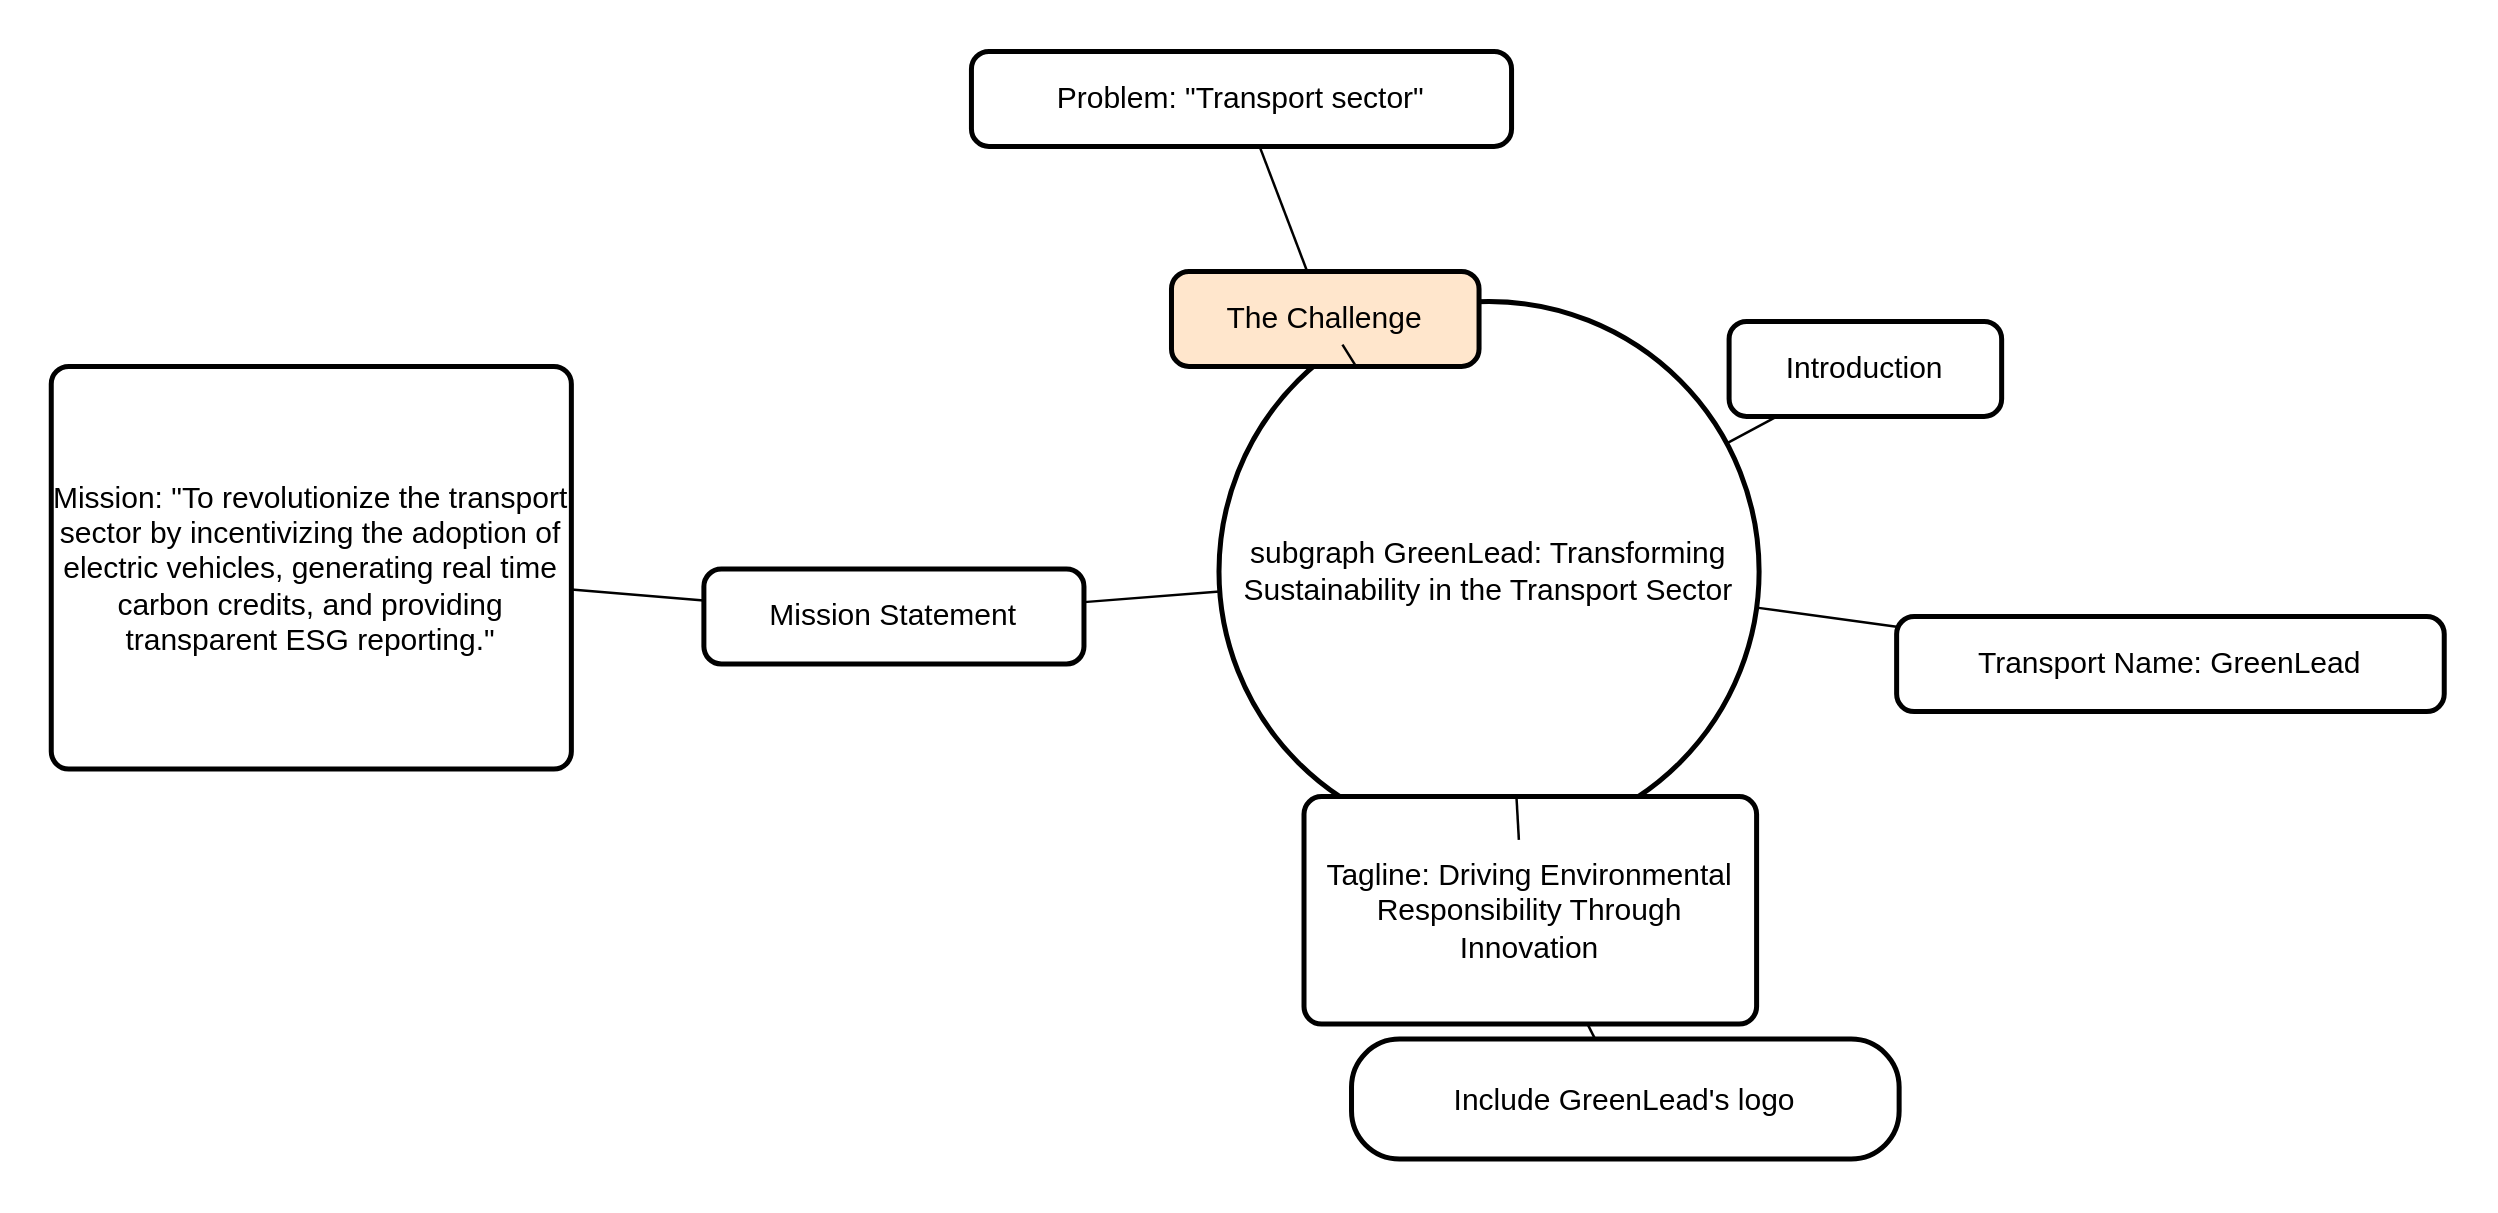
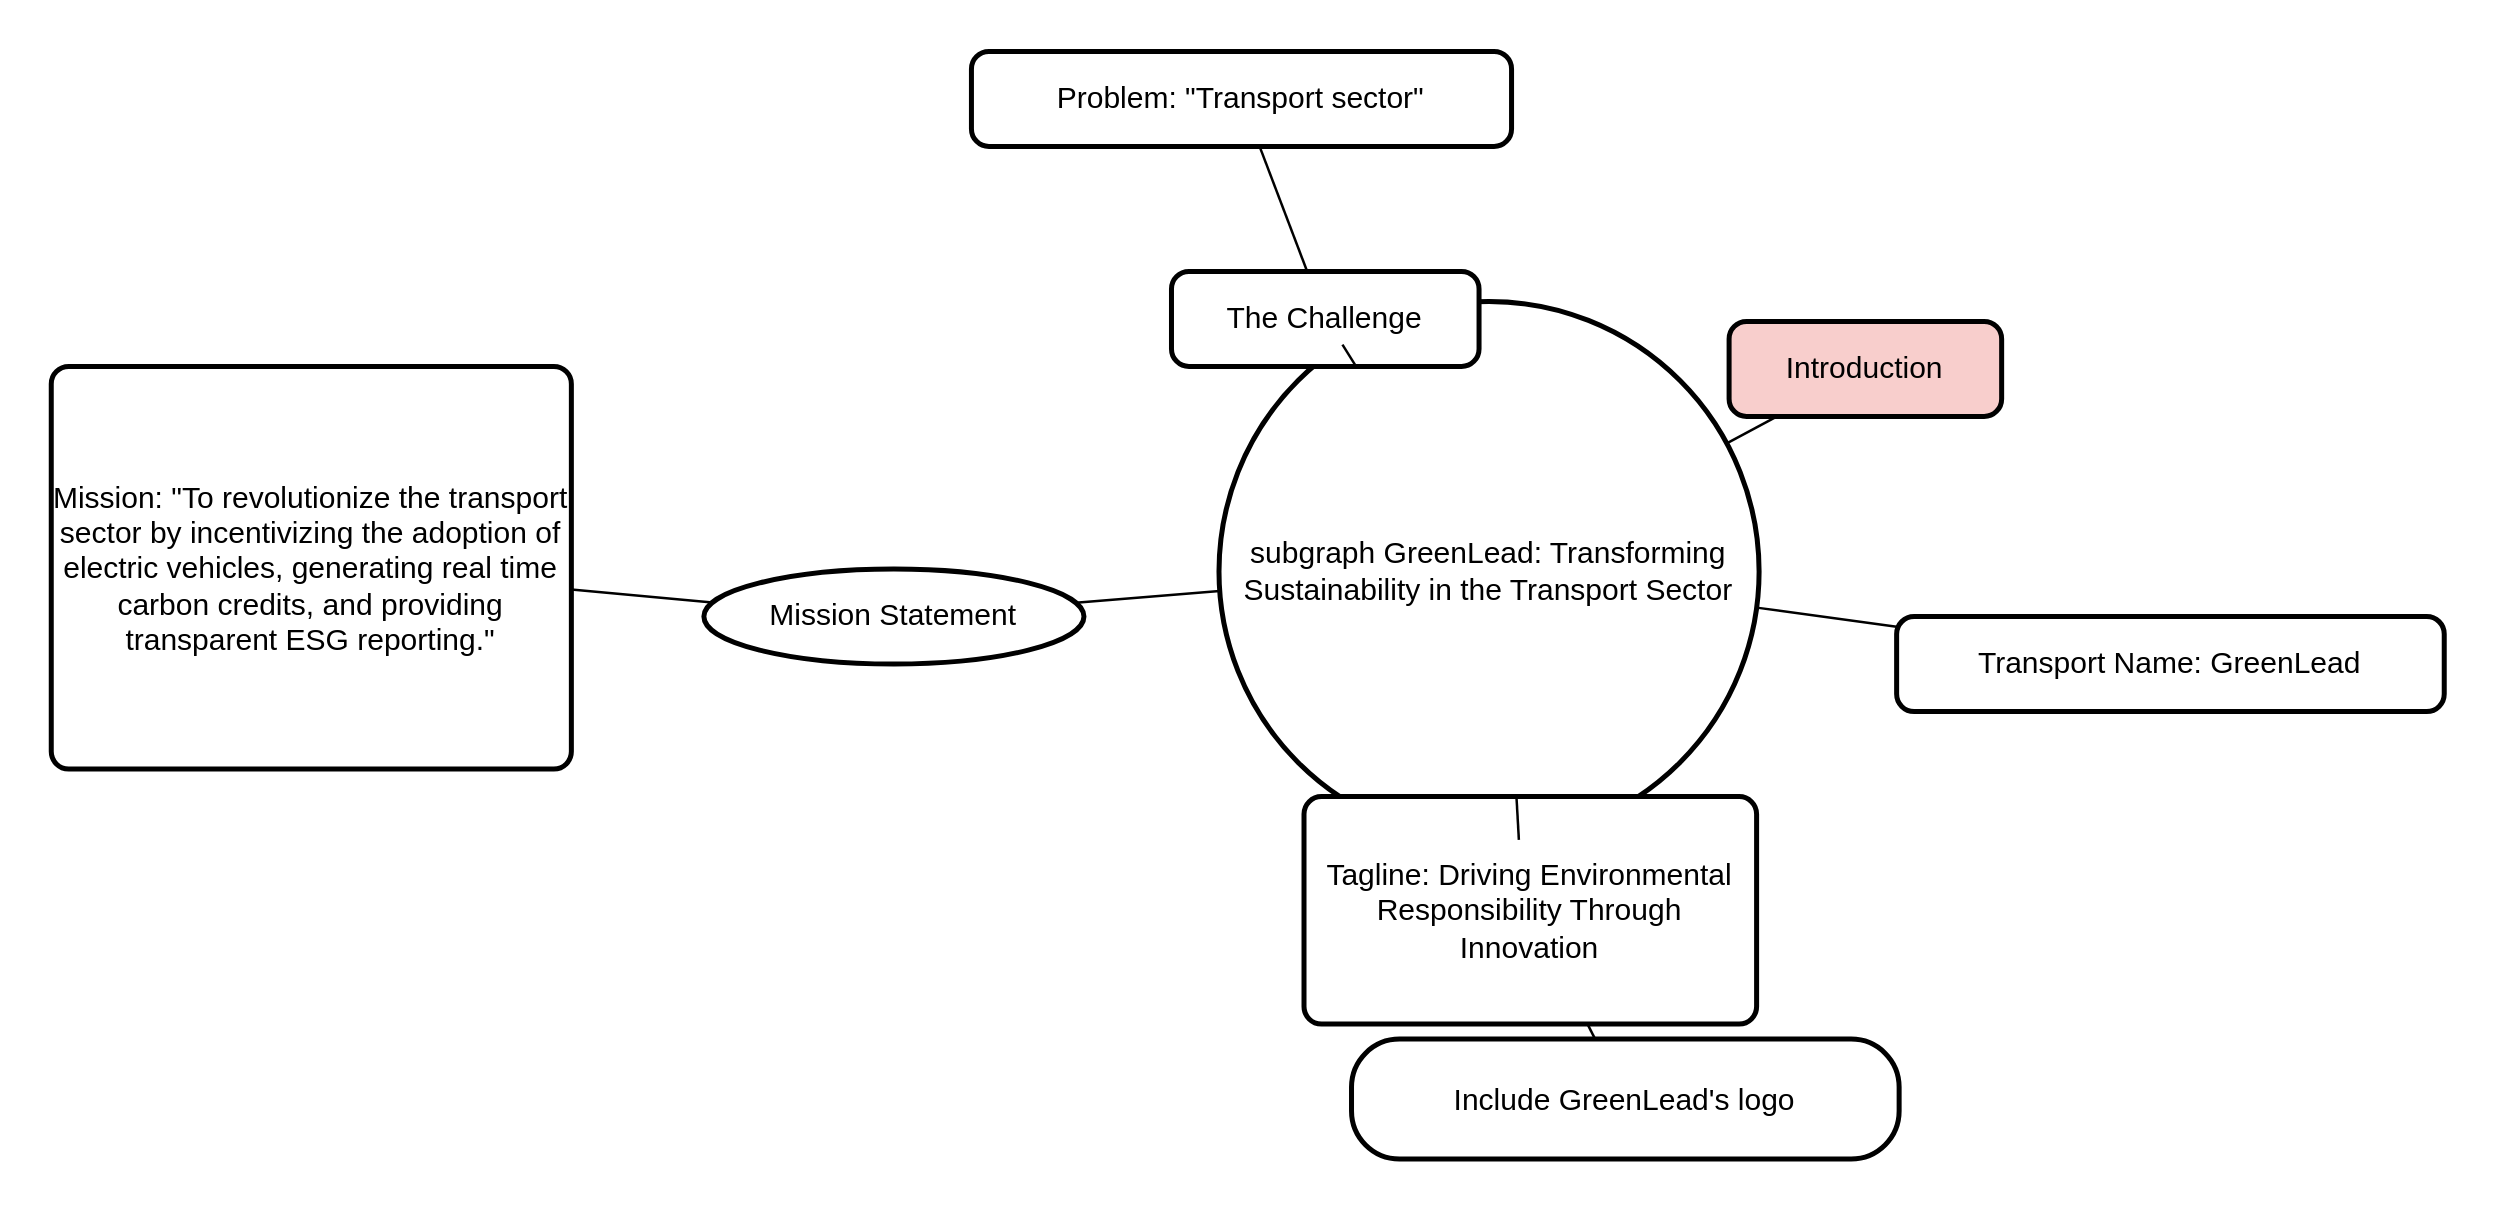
(1325, 319) -> (1325, 319)
(1865, 369) -> (1865, 369)
(894, 616) -> (894, 616)
